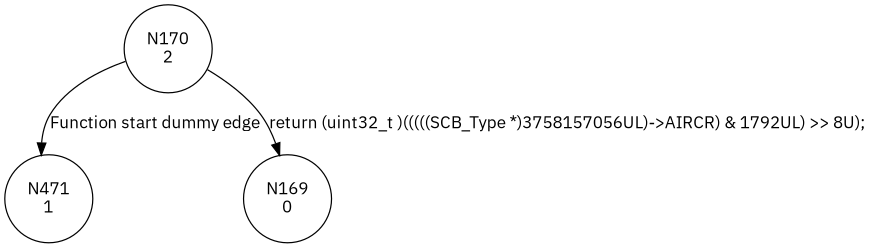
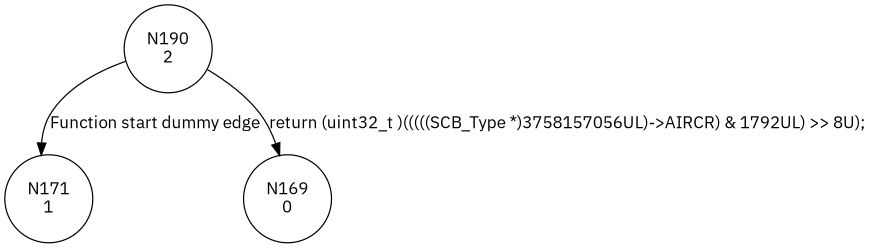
(168, 49) -> (168, 49)
(49, 199) -> (49, 199)
